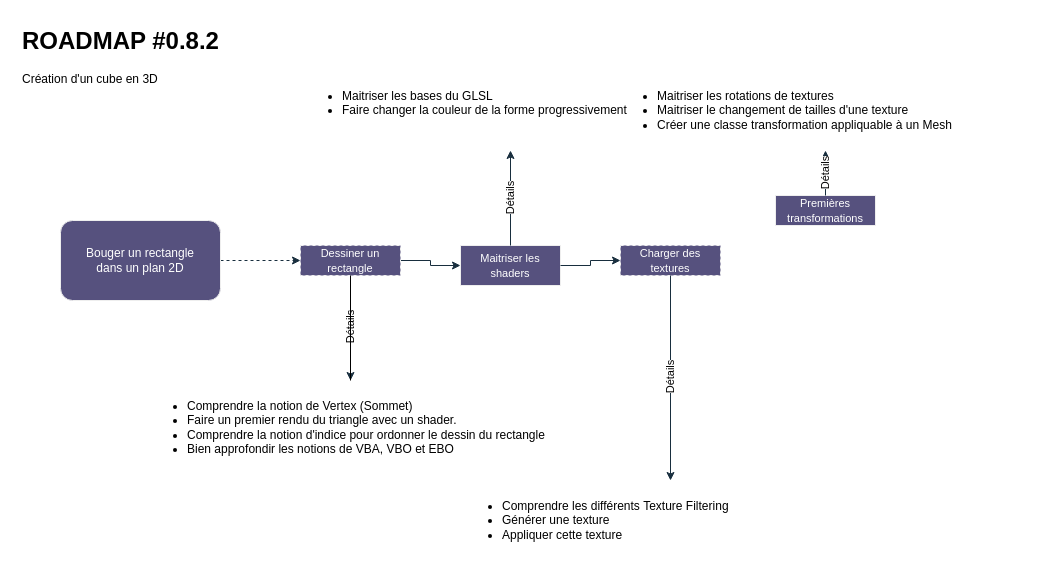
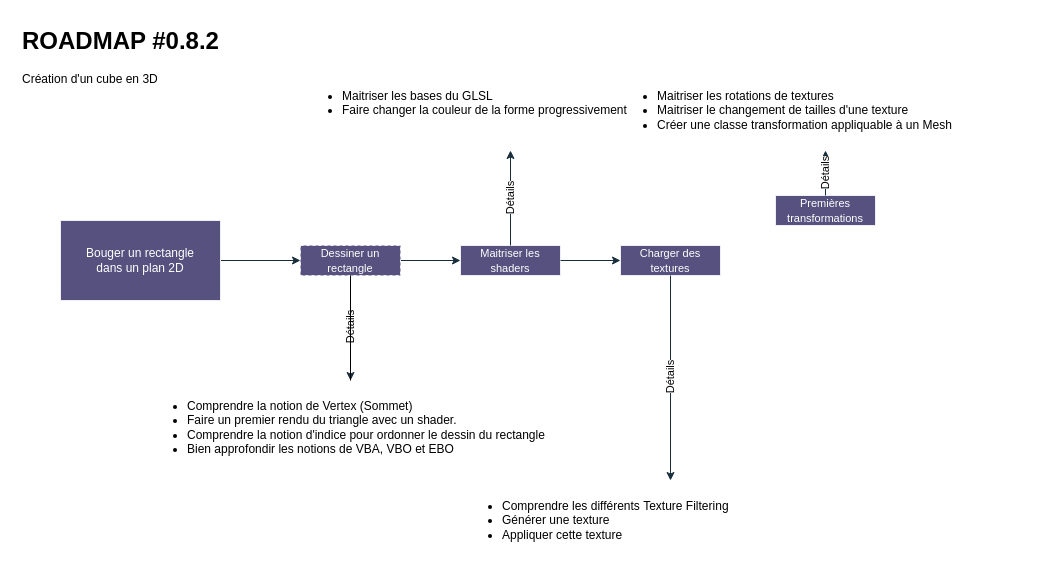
(141, 261) -> (141, 261)
(258, 261) -> (258, 261)
(671, 261) -> (671, 261)
(511, 266) -> (511, 261)
